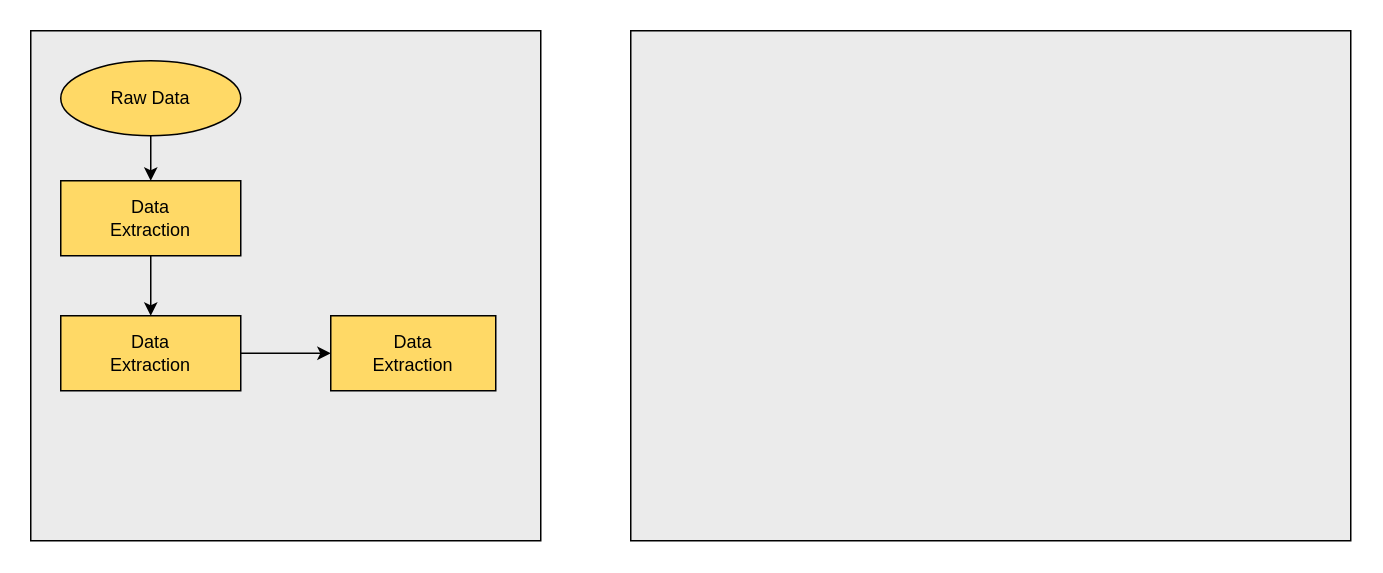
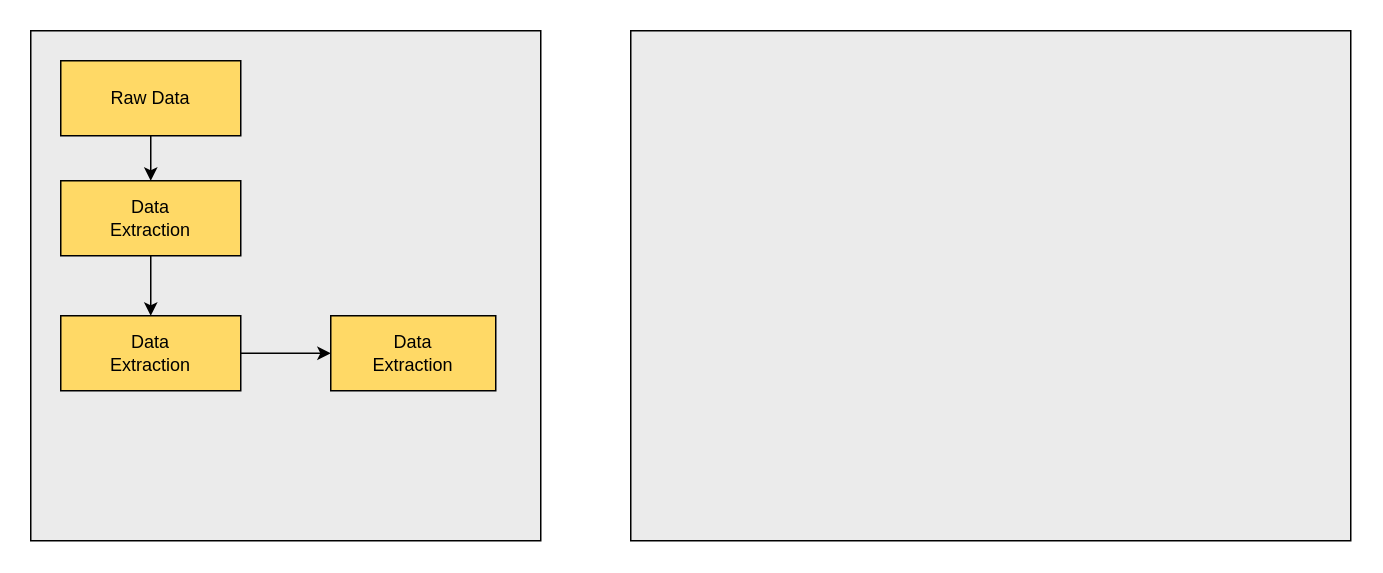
(151, 98) -> (151, 98)
